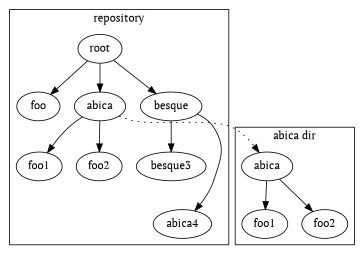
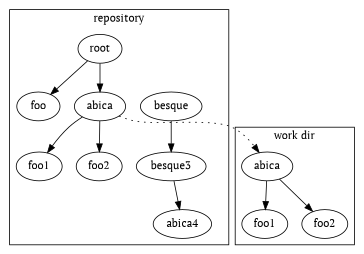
(132, 74) -> none
(295, 136) -> (295, 136)
(221, 157) -> (176, 191)
